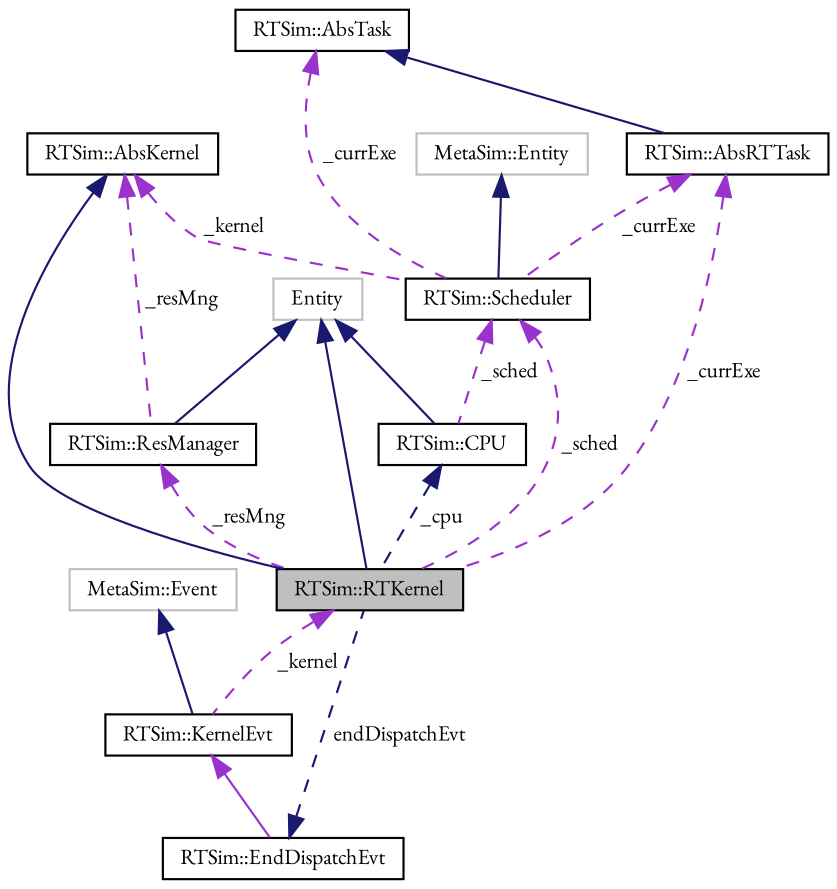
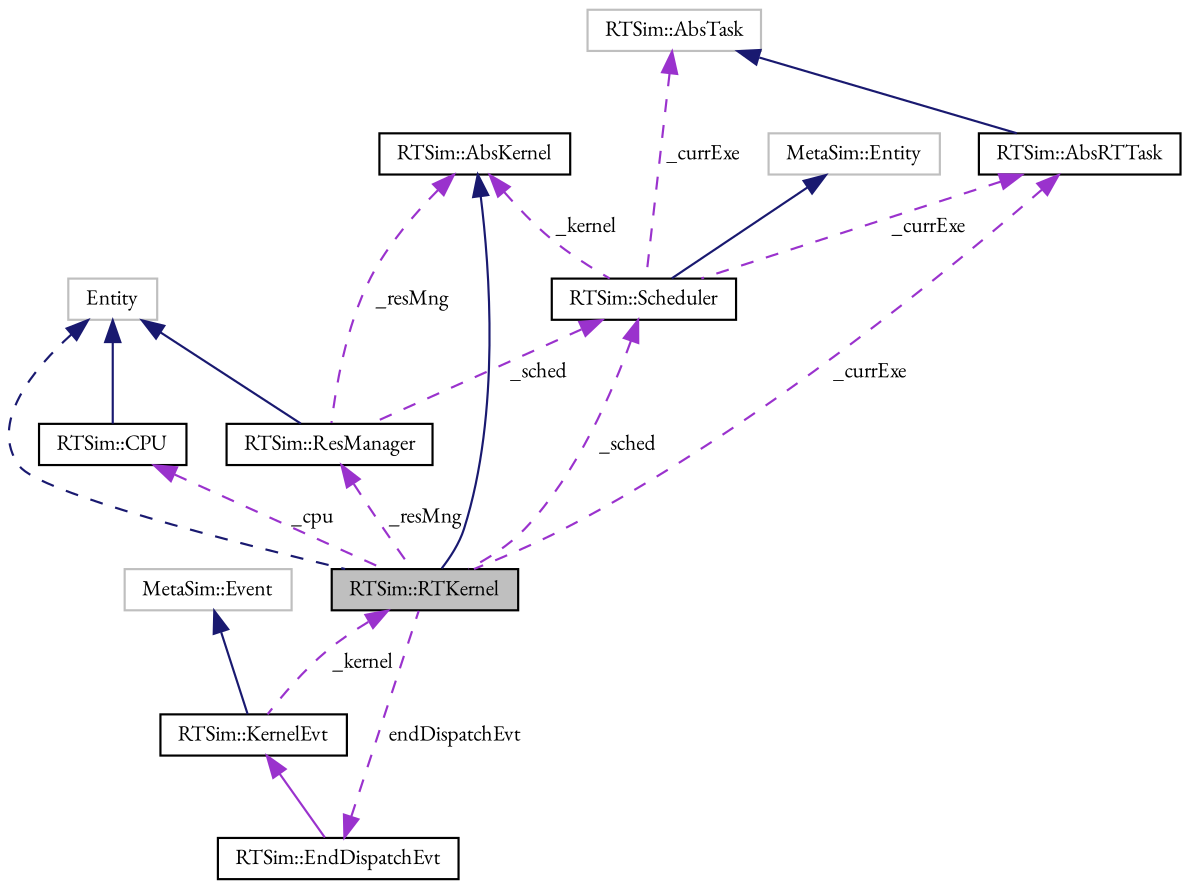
(322, 30) -> (674, 30)
(472, 383) -> (471, 379)
(346, 456) -> (105, 504)
(406, 527) -> (279, 522)
(330, 714) -> (385, 714)
